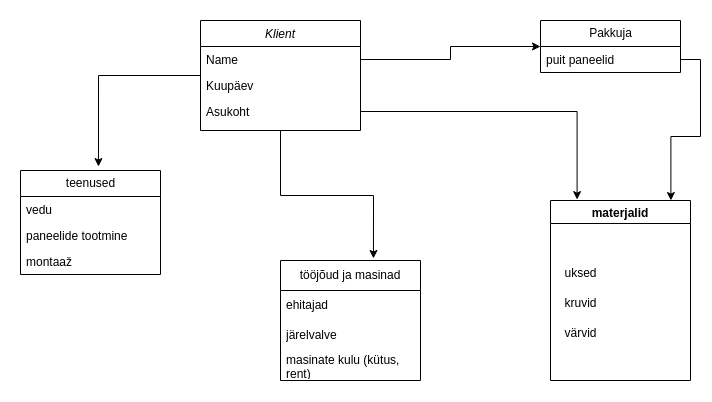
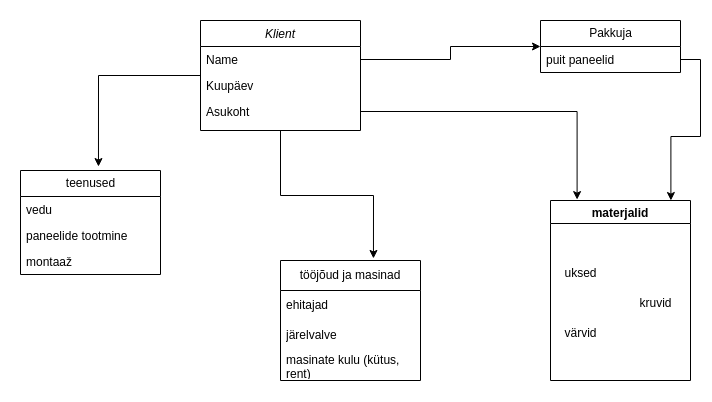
(581, 304) -> (656, 304)
